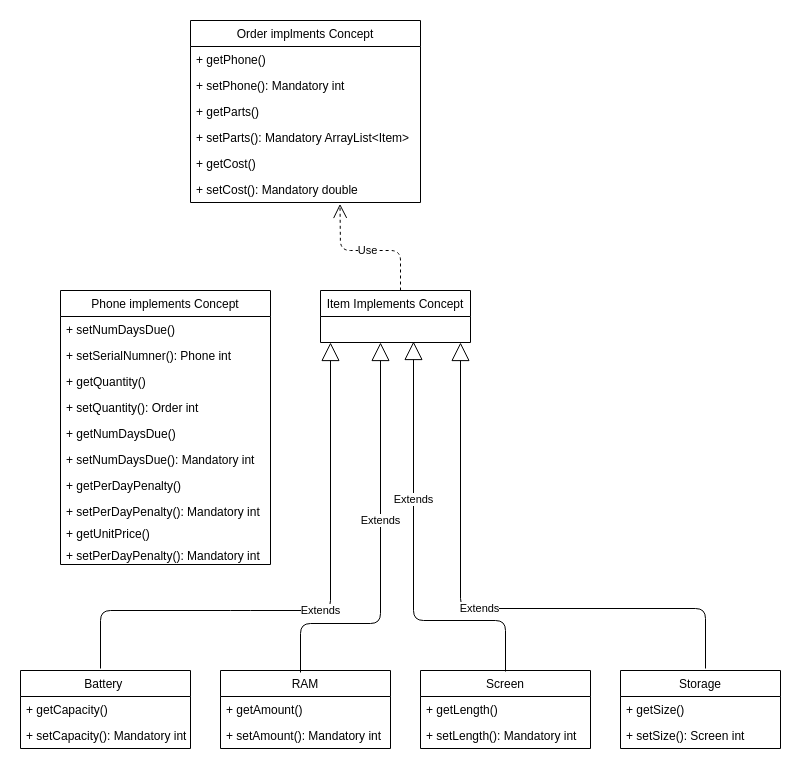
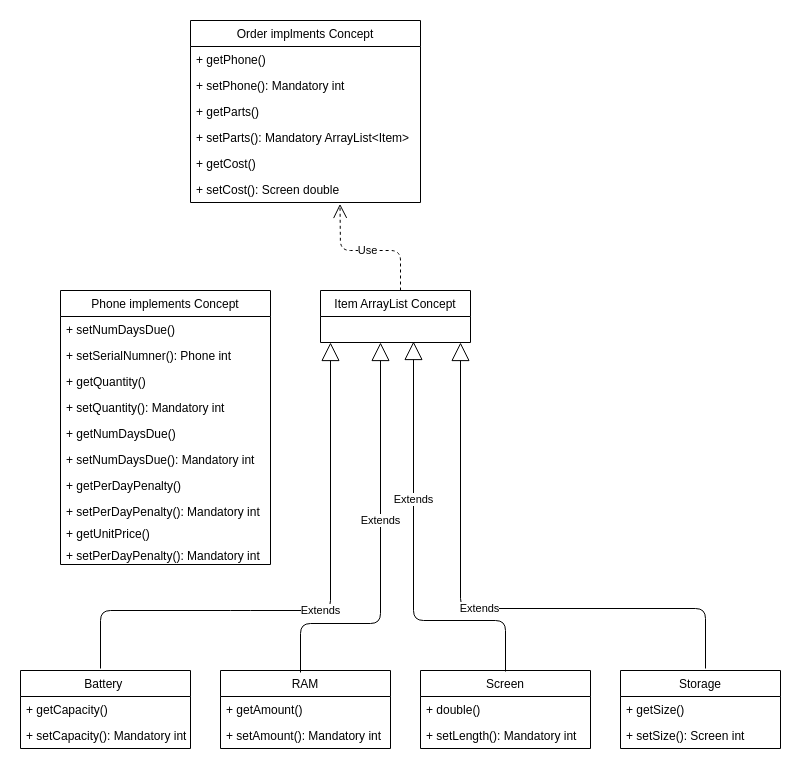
(286, 190) -> (276, 190)
(395, 304) -> (395, 304)
(144, 408) -> (157, 408)
(468, 710) -> (456, 710)
